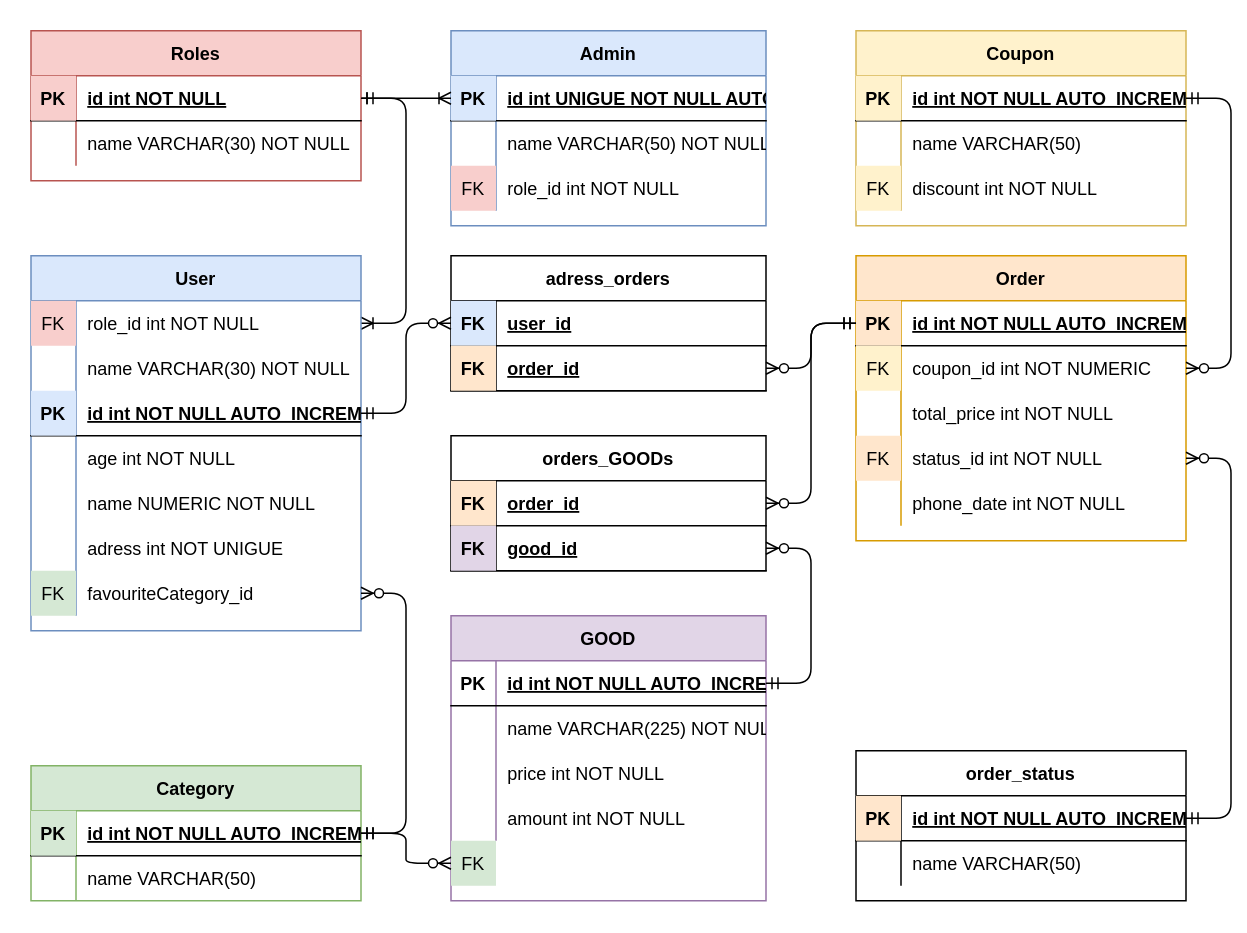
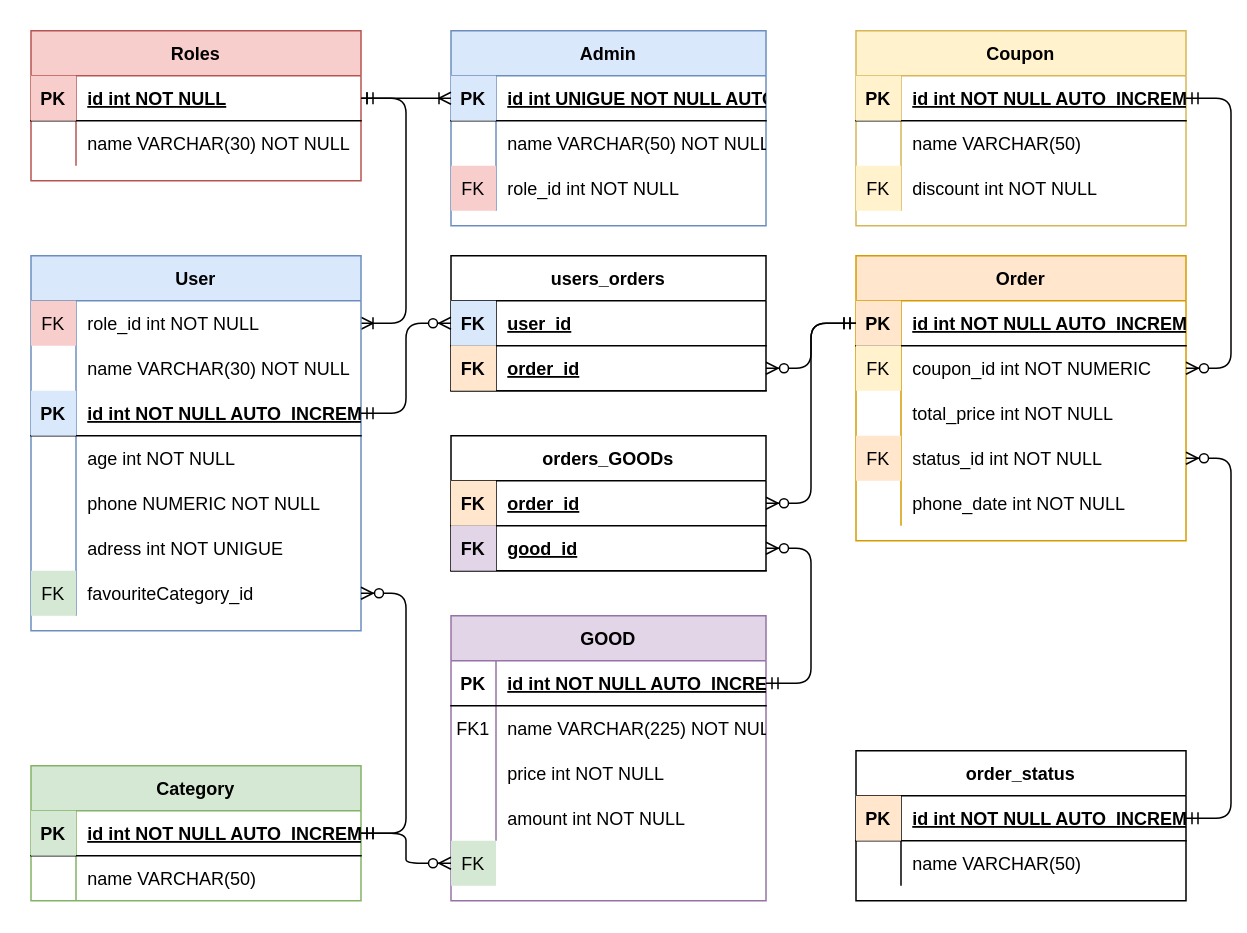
(608, 279) -> (608, 279)
(186, 504) -> (191, 504)
none -> (473, 728)
